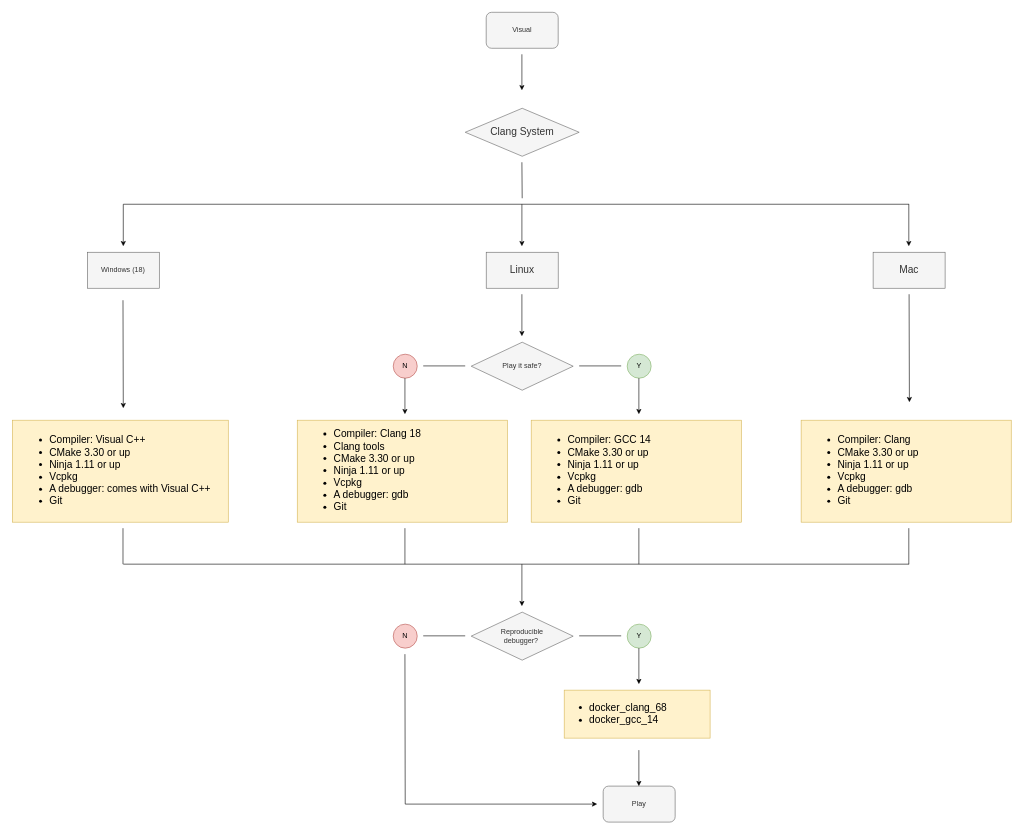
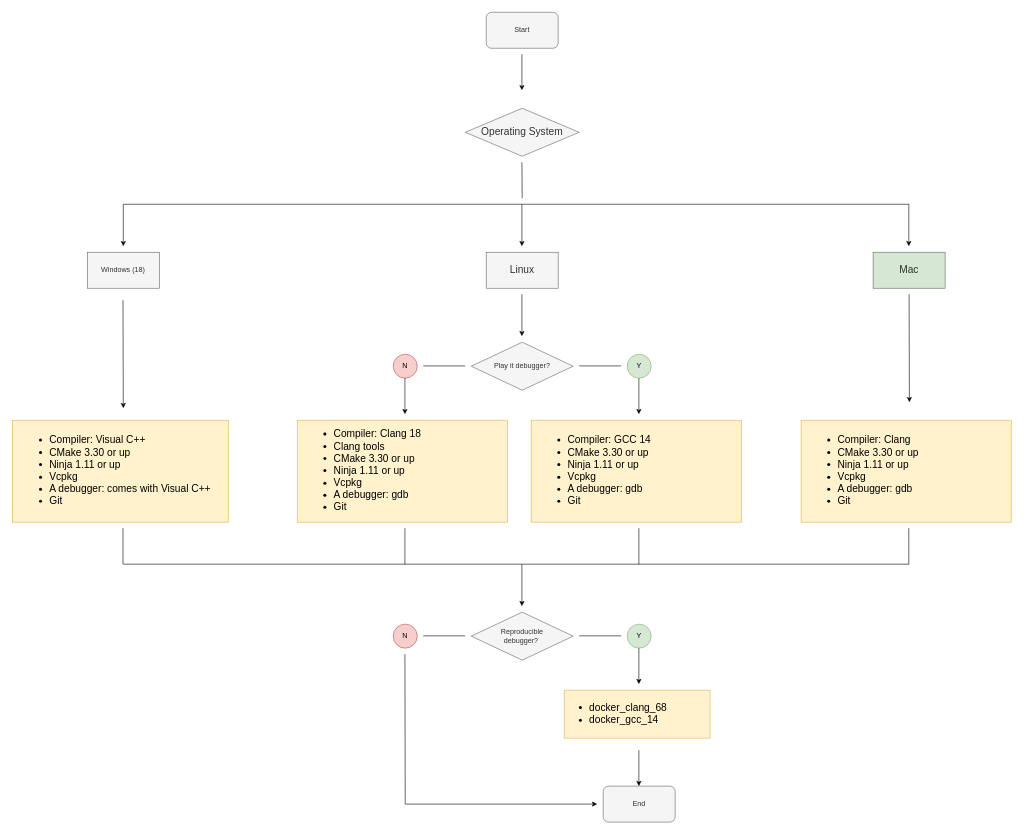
(522, 30) -> (522, 30)
(522, 132) -> (522, 132)
(909, 270) -> (909, 270)
(522, 366) -> (522, 366)
(639, 804) -> (639, 804)
